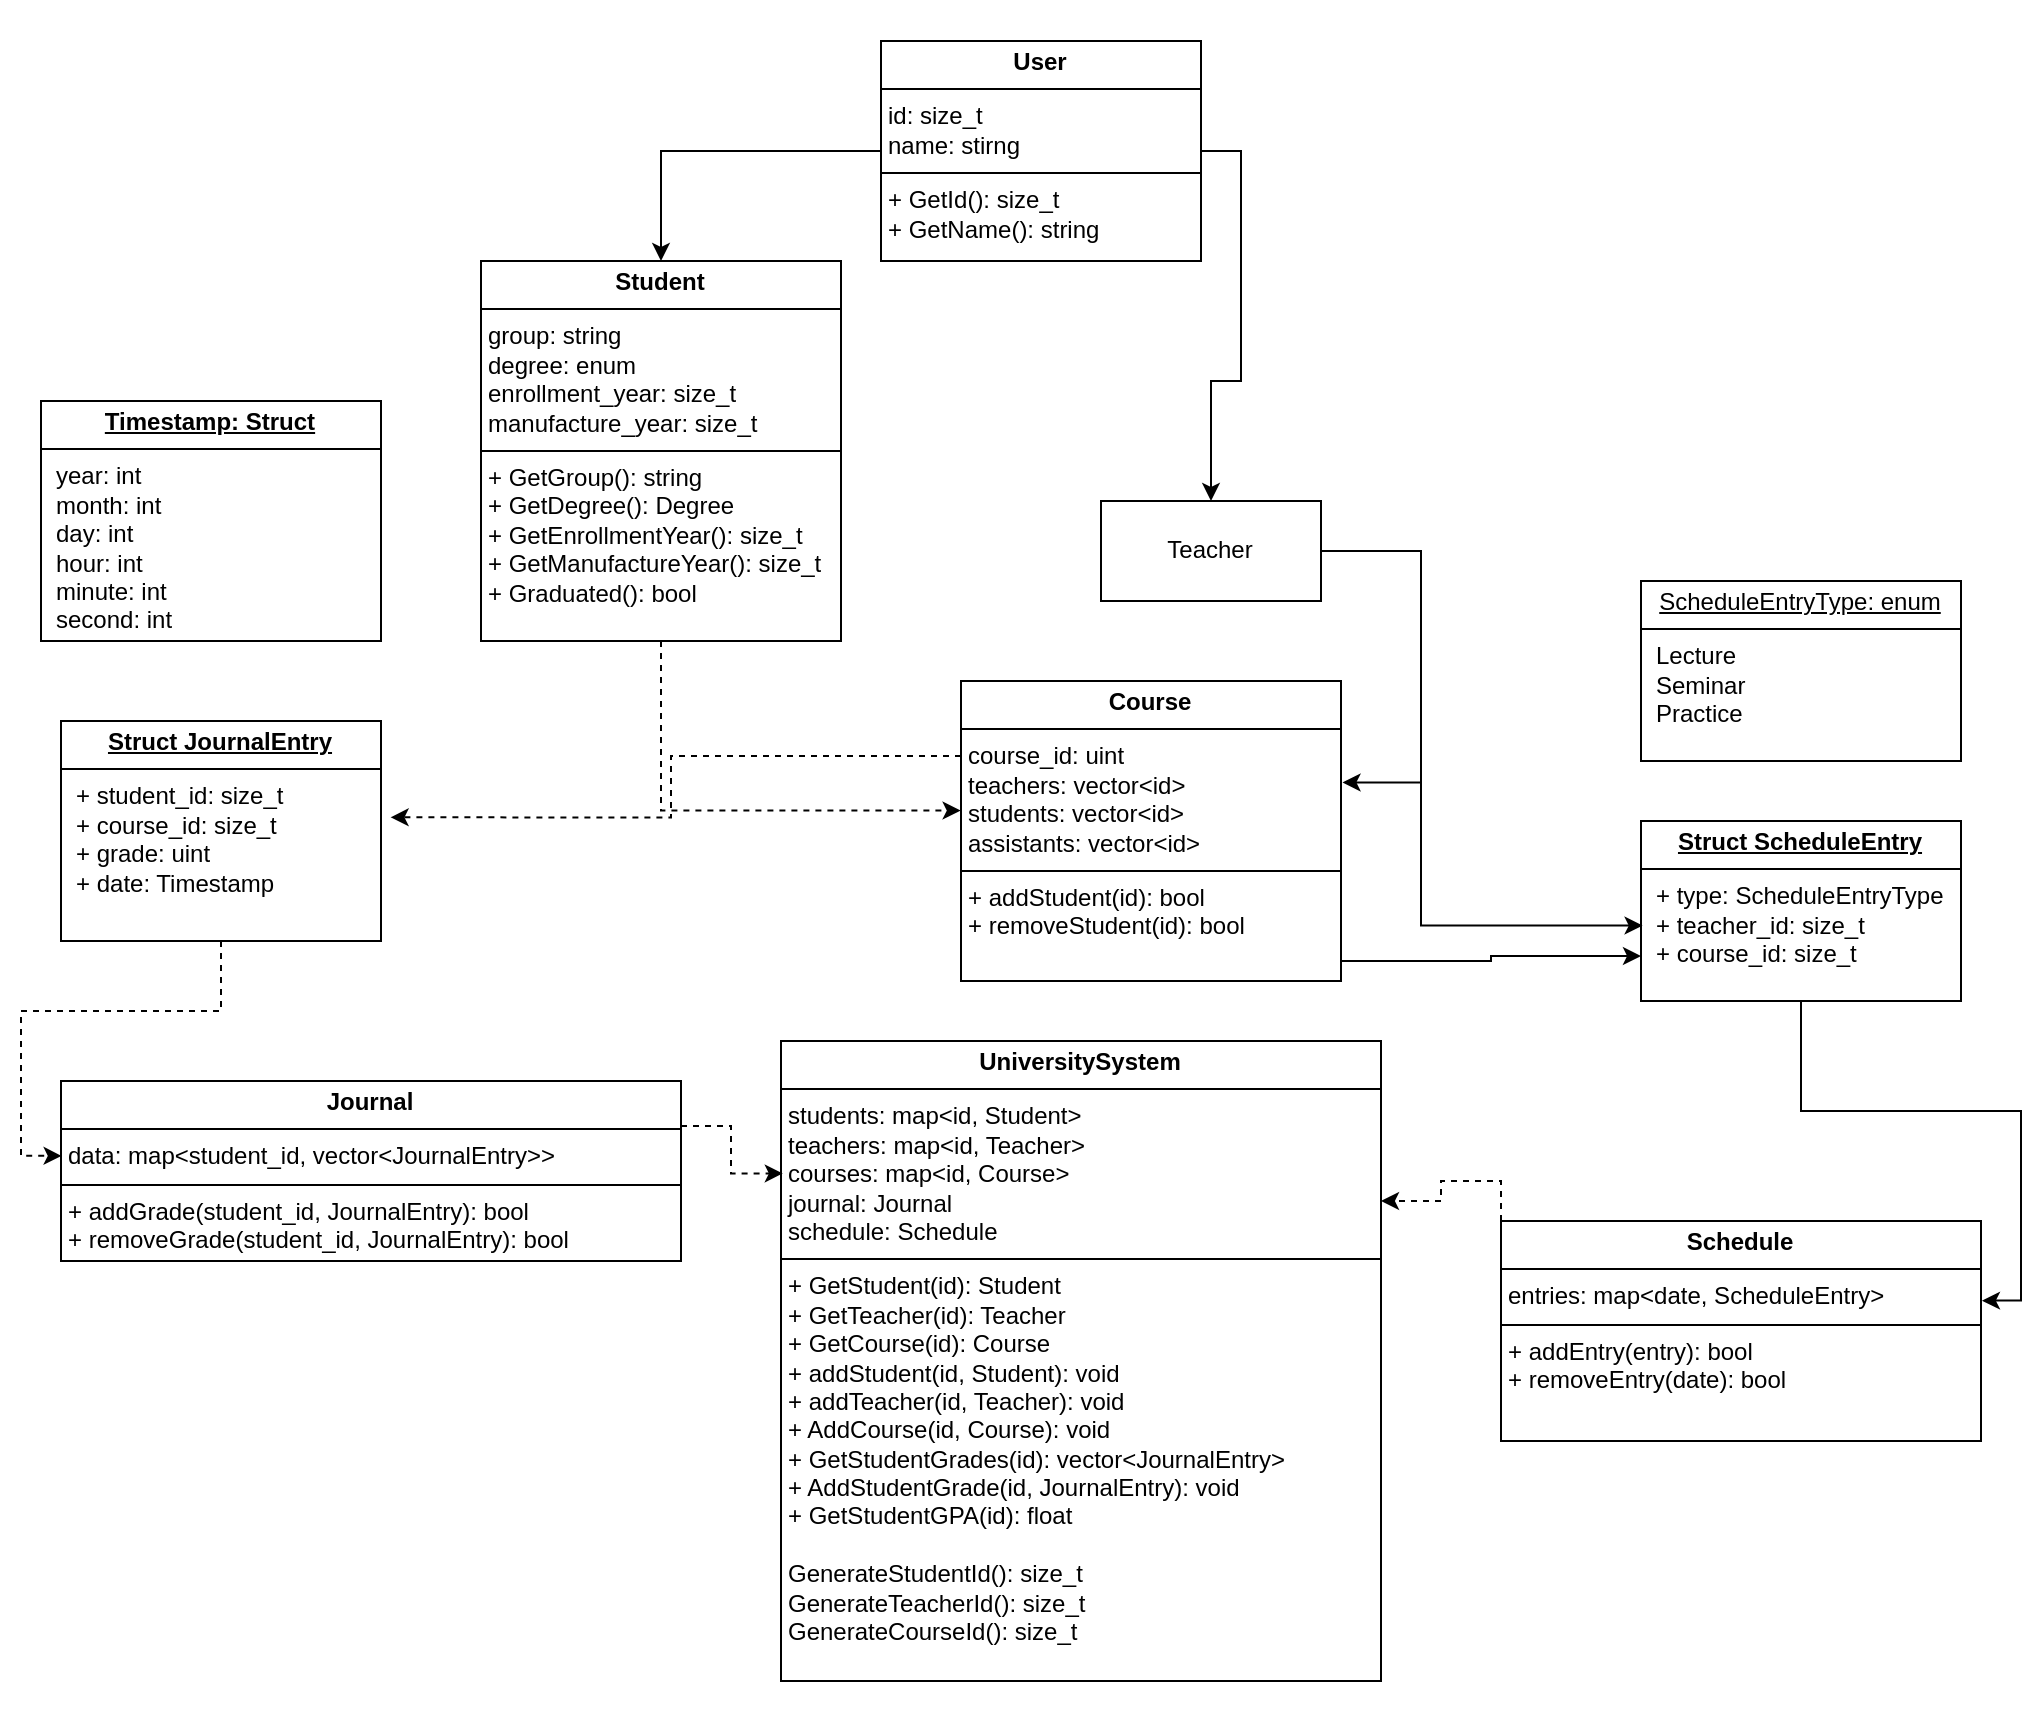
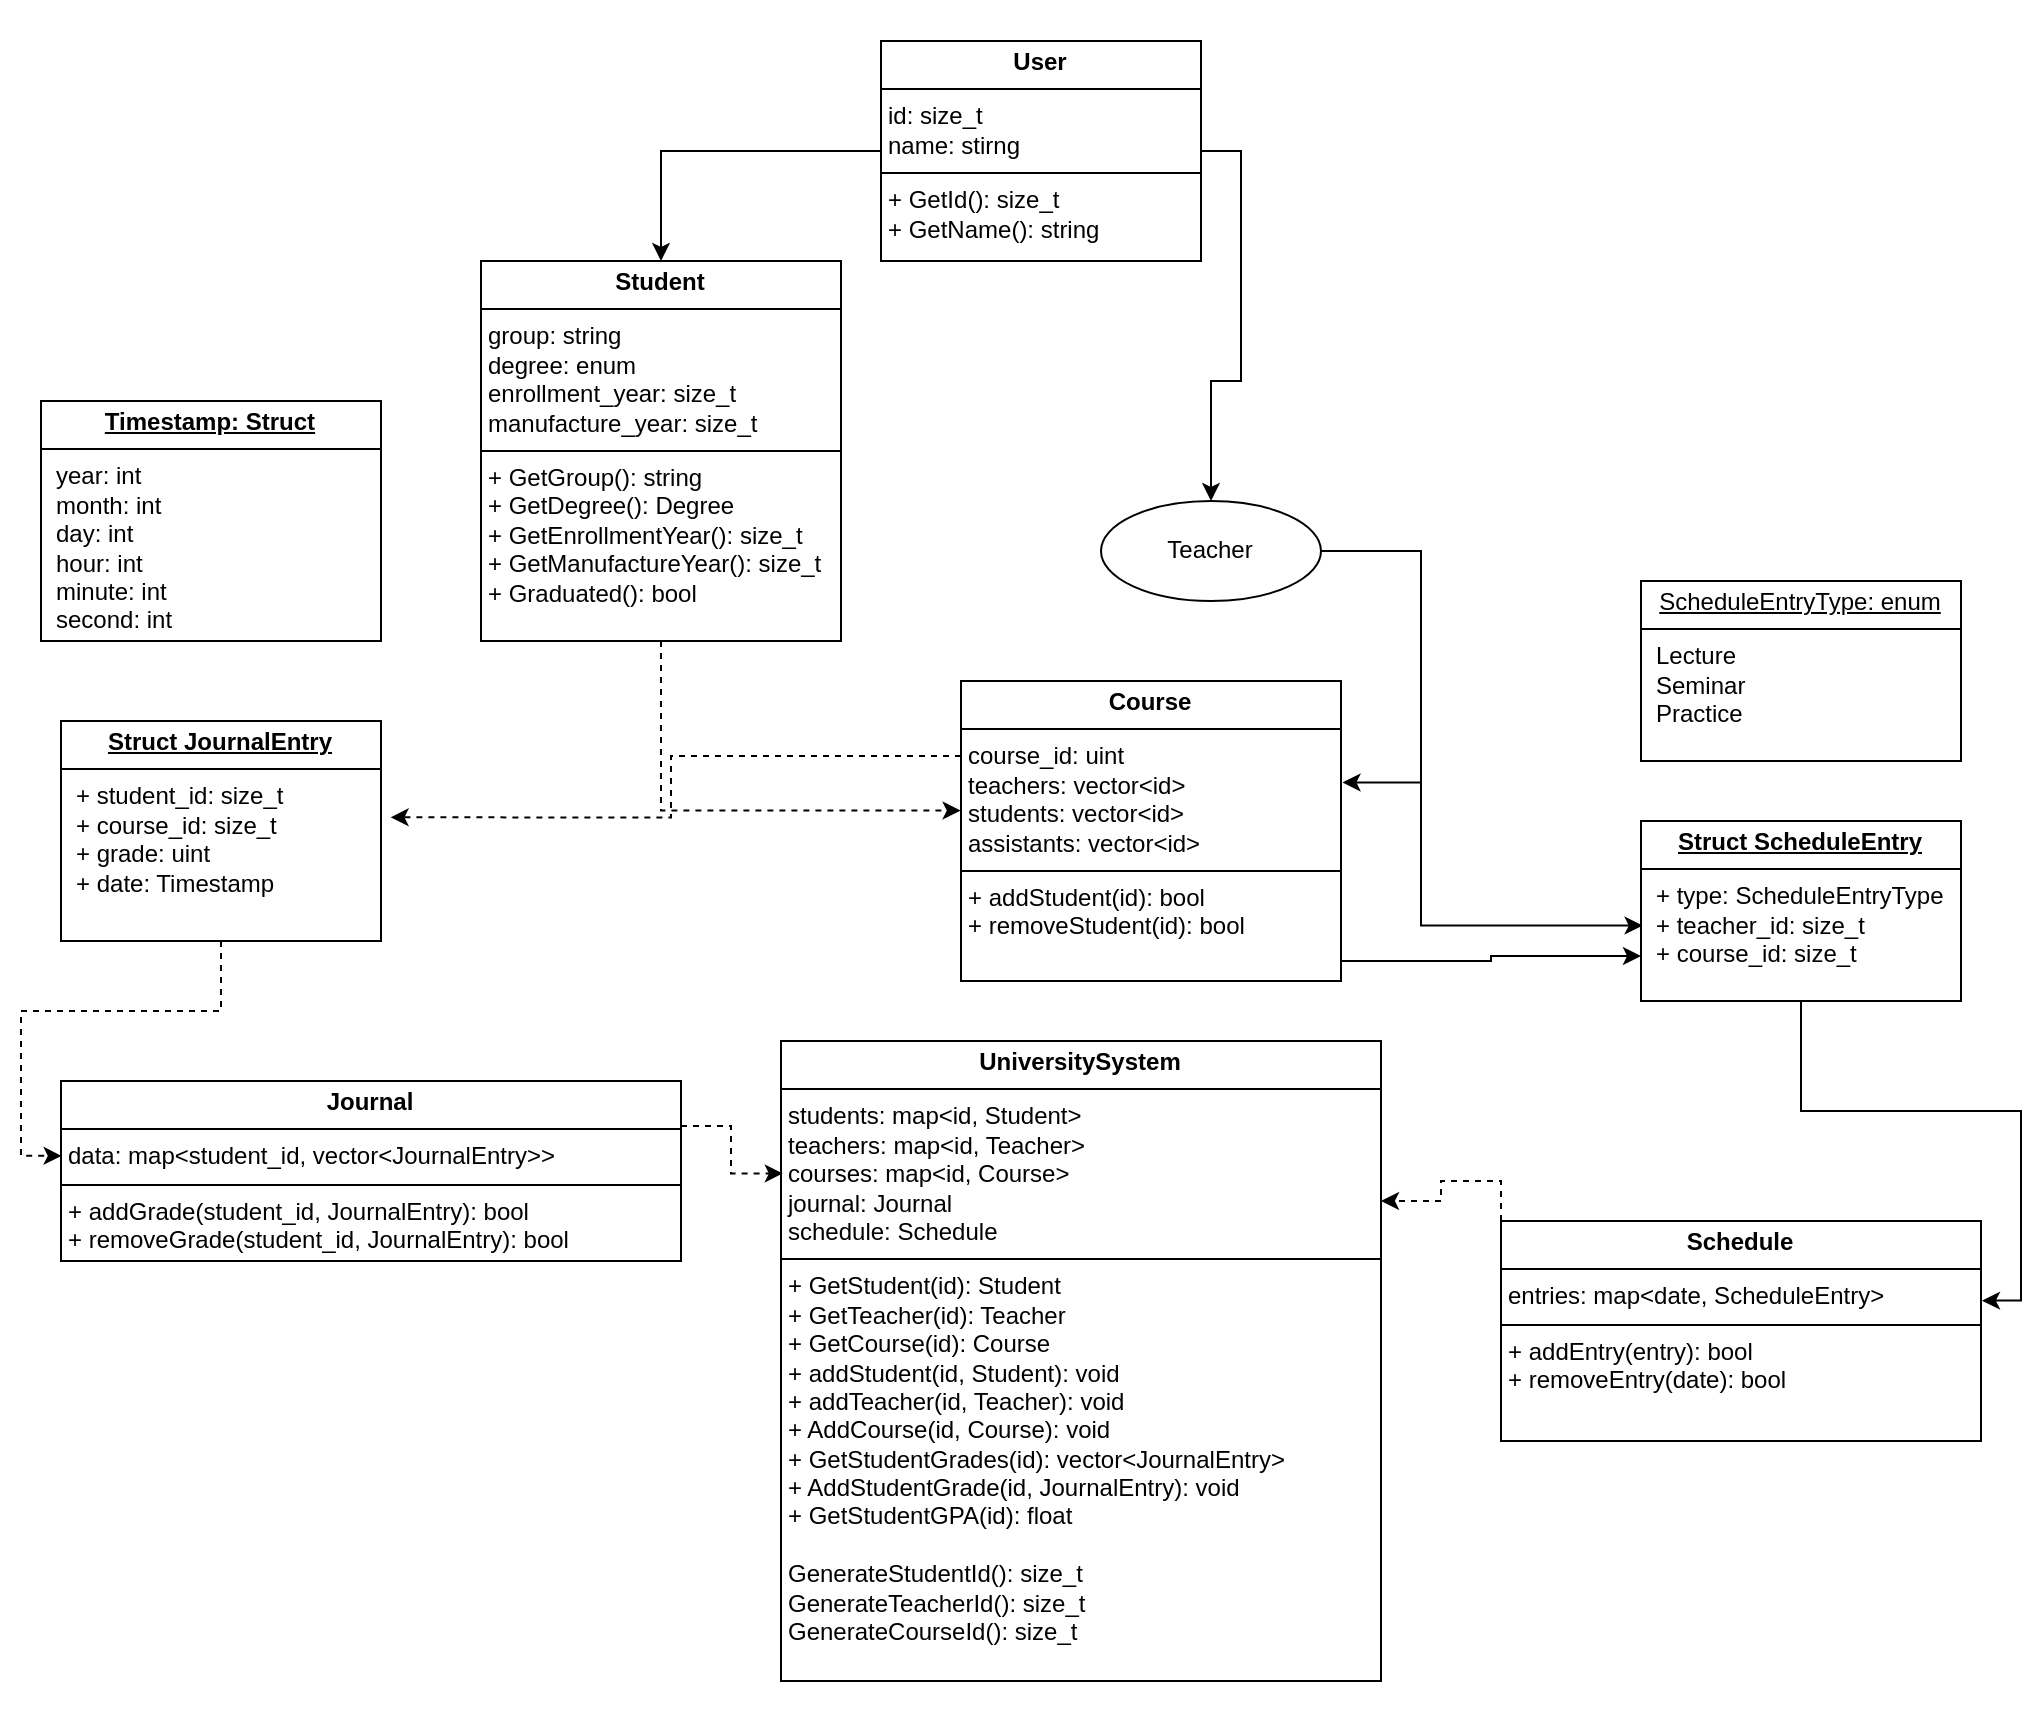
(1211, 551) -> (1211, 551)
